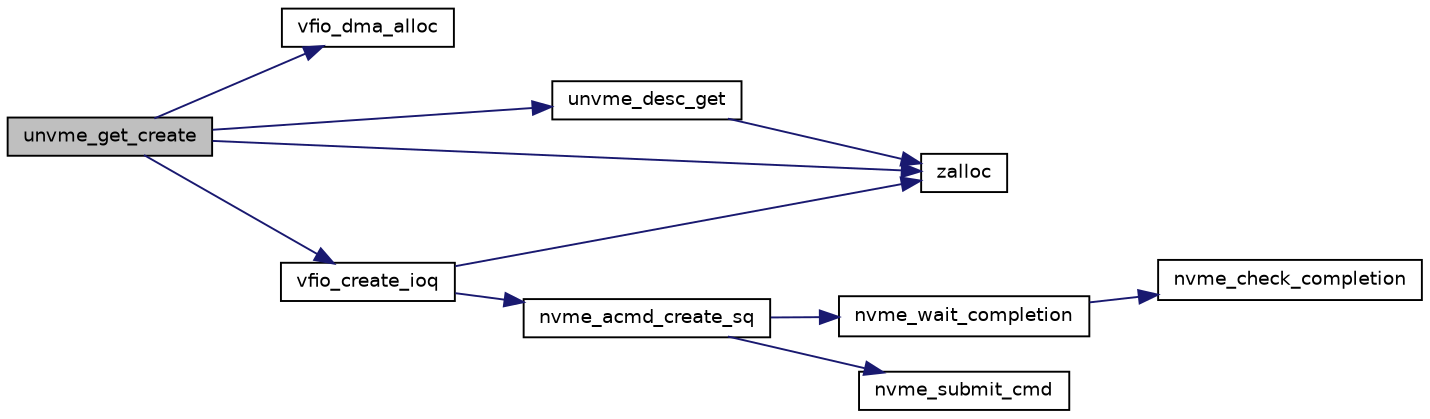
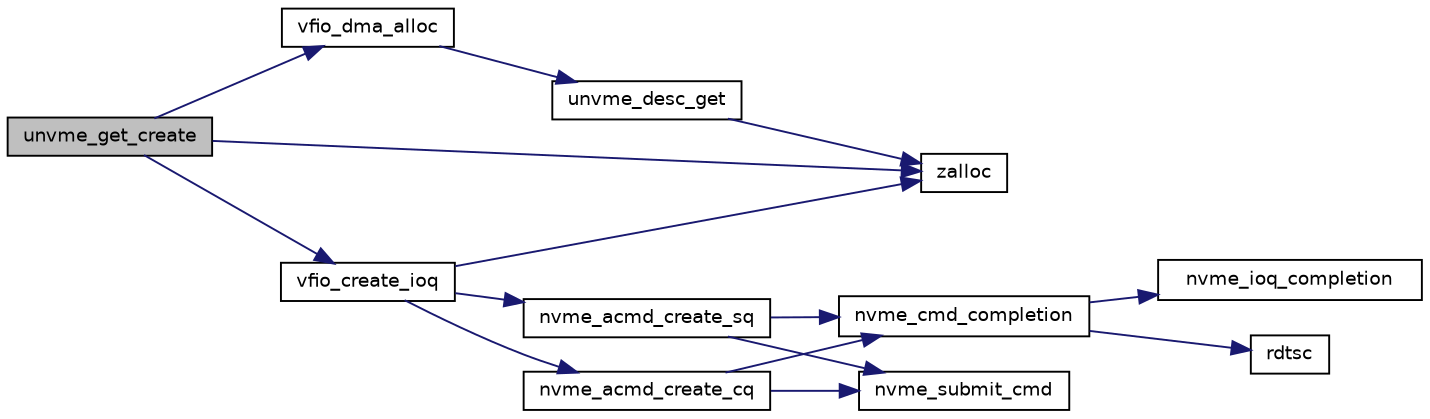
(372, 119) -> (498, 62)
(1290, 280) -> (1290, 280)
(964, 316) -> (964, 316)
none -> (1290, 355)
none -> (647, 391)
